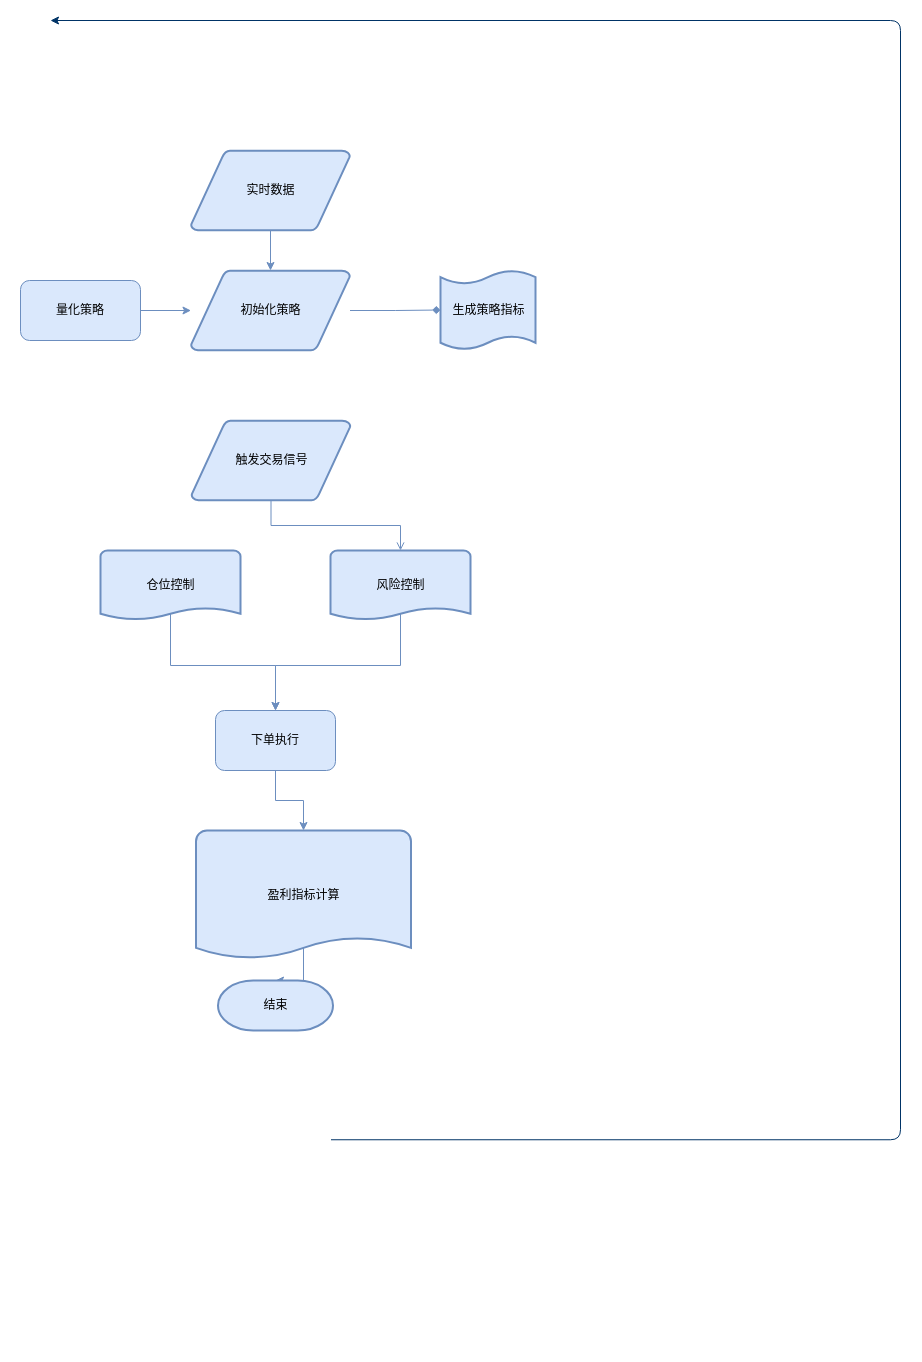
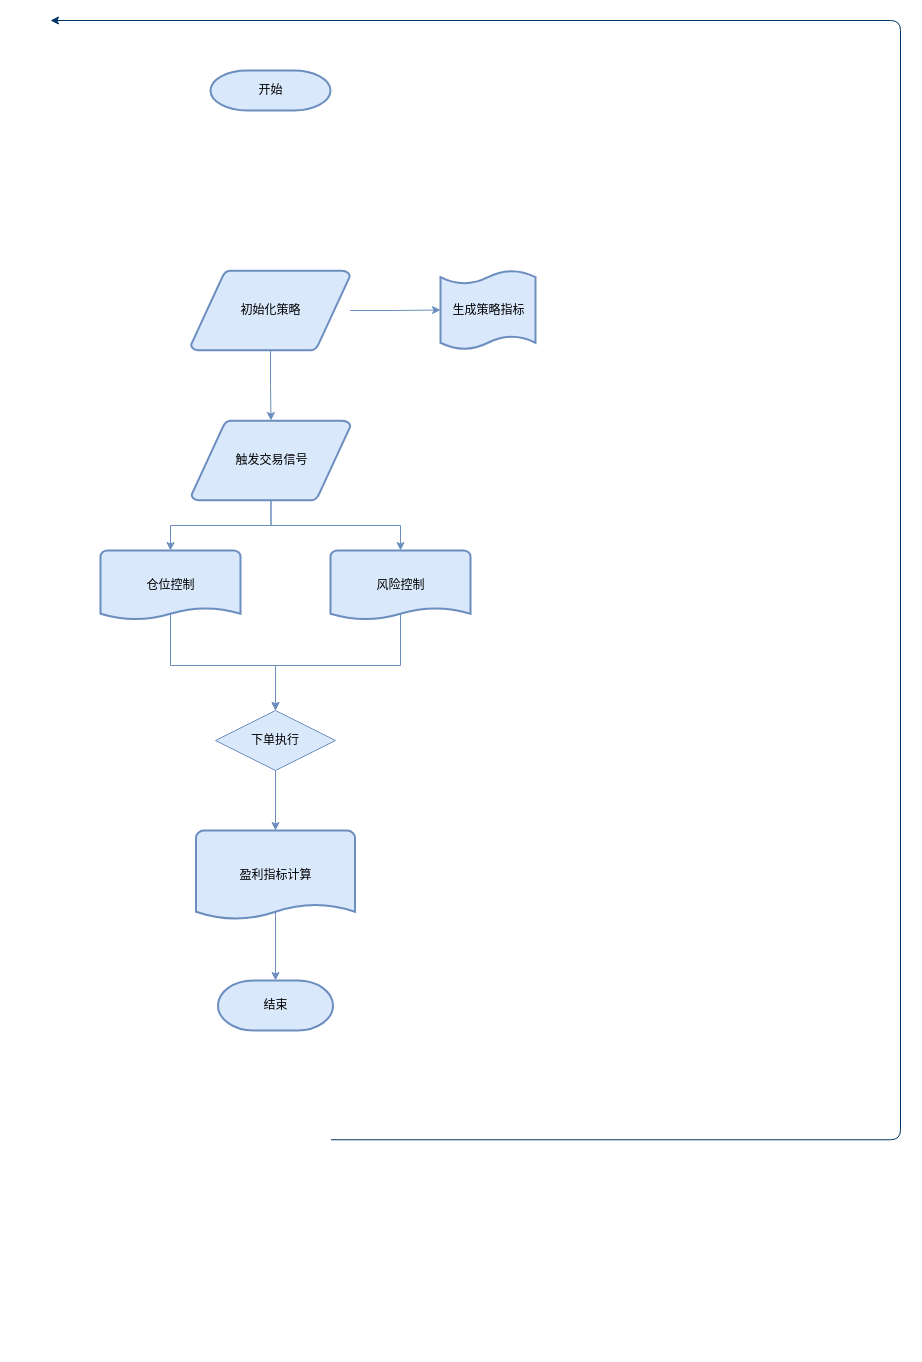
none -> (271, 91)
(271, 191) -> none
(271, 247) -> none
(431, 310) -> (432, 310)
(81, 311) -> none
(163, 311) -> none
none -> (271, 382)
none -> (212, 526)
(401, 544) -> (401, 542)
(276, 741) -> (276, 741)
(304, 896) -> (276, 876)
